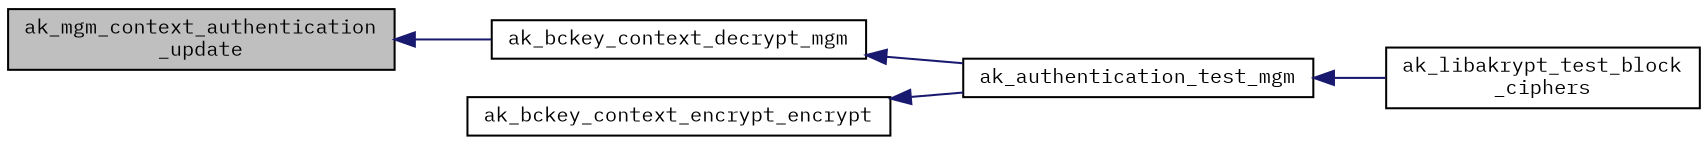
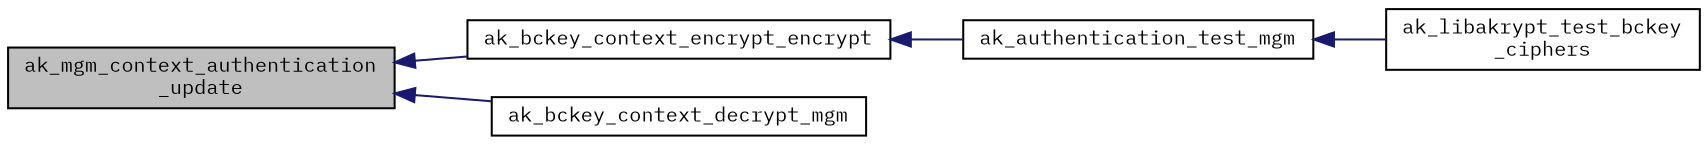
none -> (441, 59)
(925, 60) -> none
(1543, 78) -> (1543, 39)
